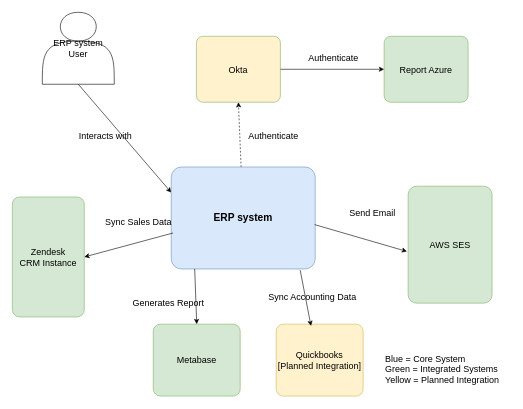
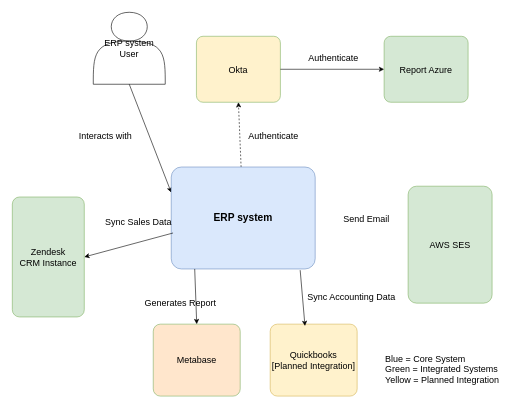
(78, 48) -> (129, 48)
(372, 213) -> (366, 219)
(359, 238) -> none
(312, 297) -> (351, 297)
(168, 303) -> (180, 303)
(197, 360) -> (197, 360)
(320, 360) -> (314, 360)
